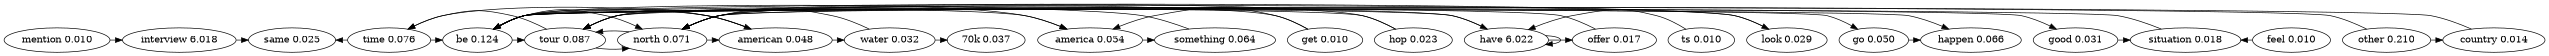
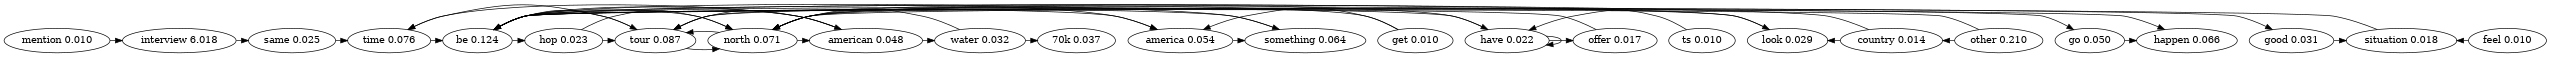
none -> (1022, 10)
(345, 40) -> (338, 41)
(1506, 40) -> (1507, 41)
none -> (515, 41)
none -> (1837, 41)
